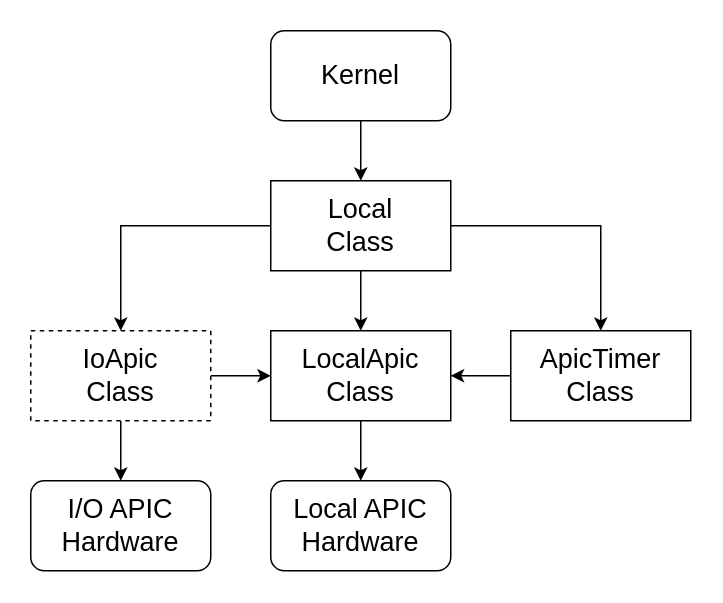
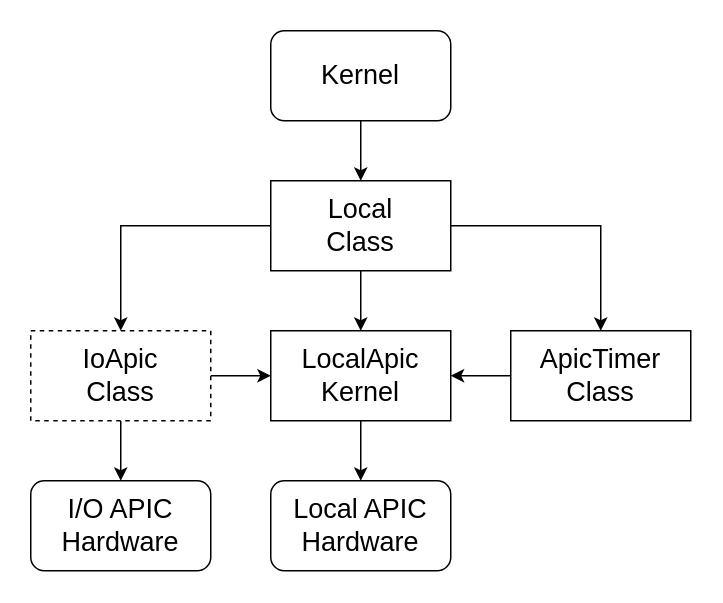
(361, 376) -> (361, 376)
